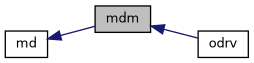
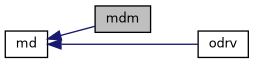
(181, 34) -> (130, 44)
